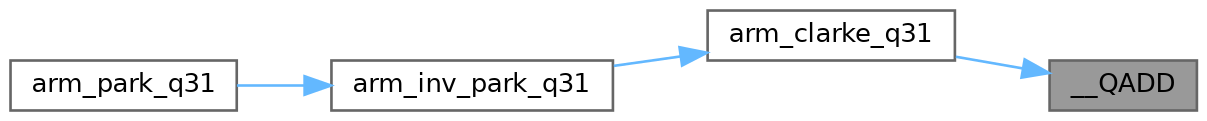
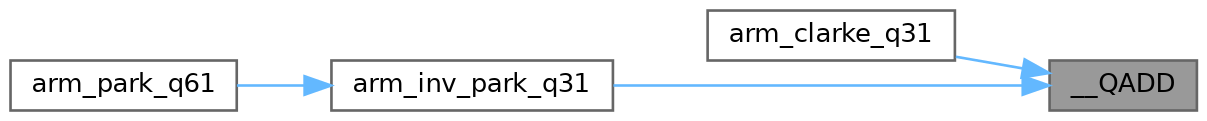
(647, 61) -> (818, 85)
(124, 85) -> (124, 85)
